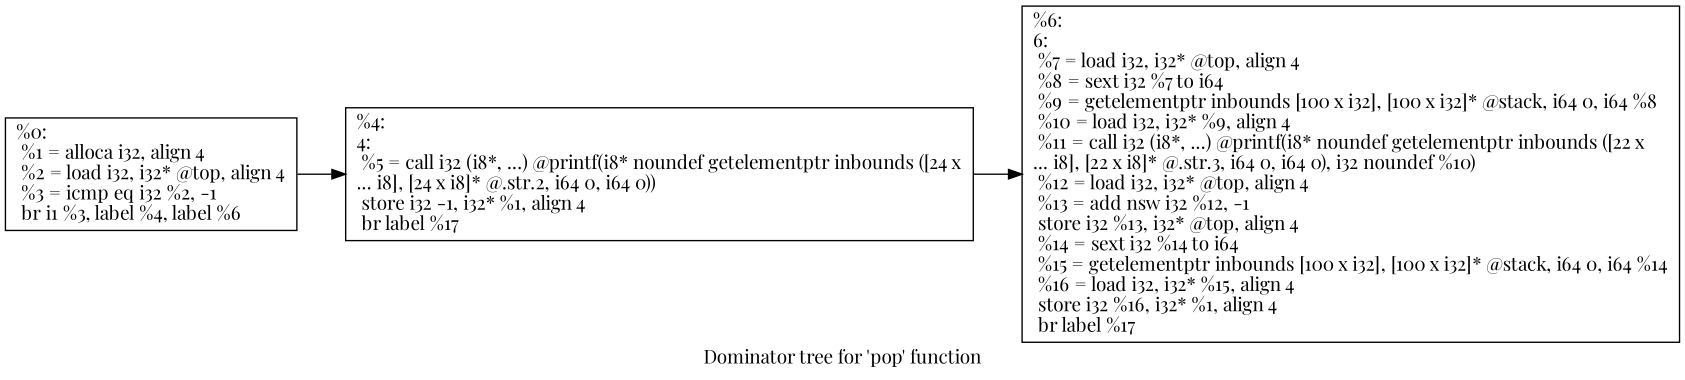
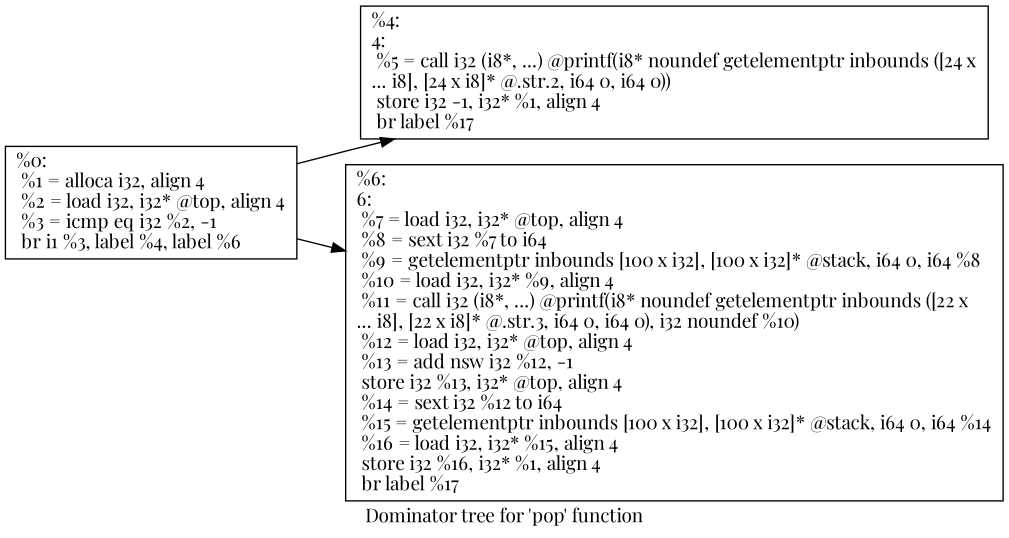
(991, 174) -> (315, 243)
(1136, 245) -> (460, 403)
